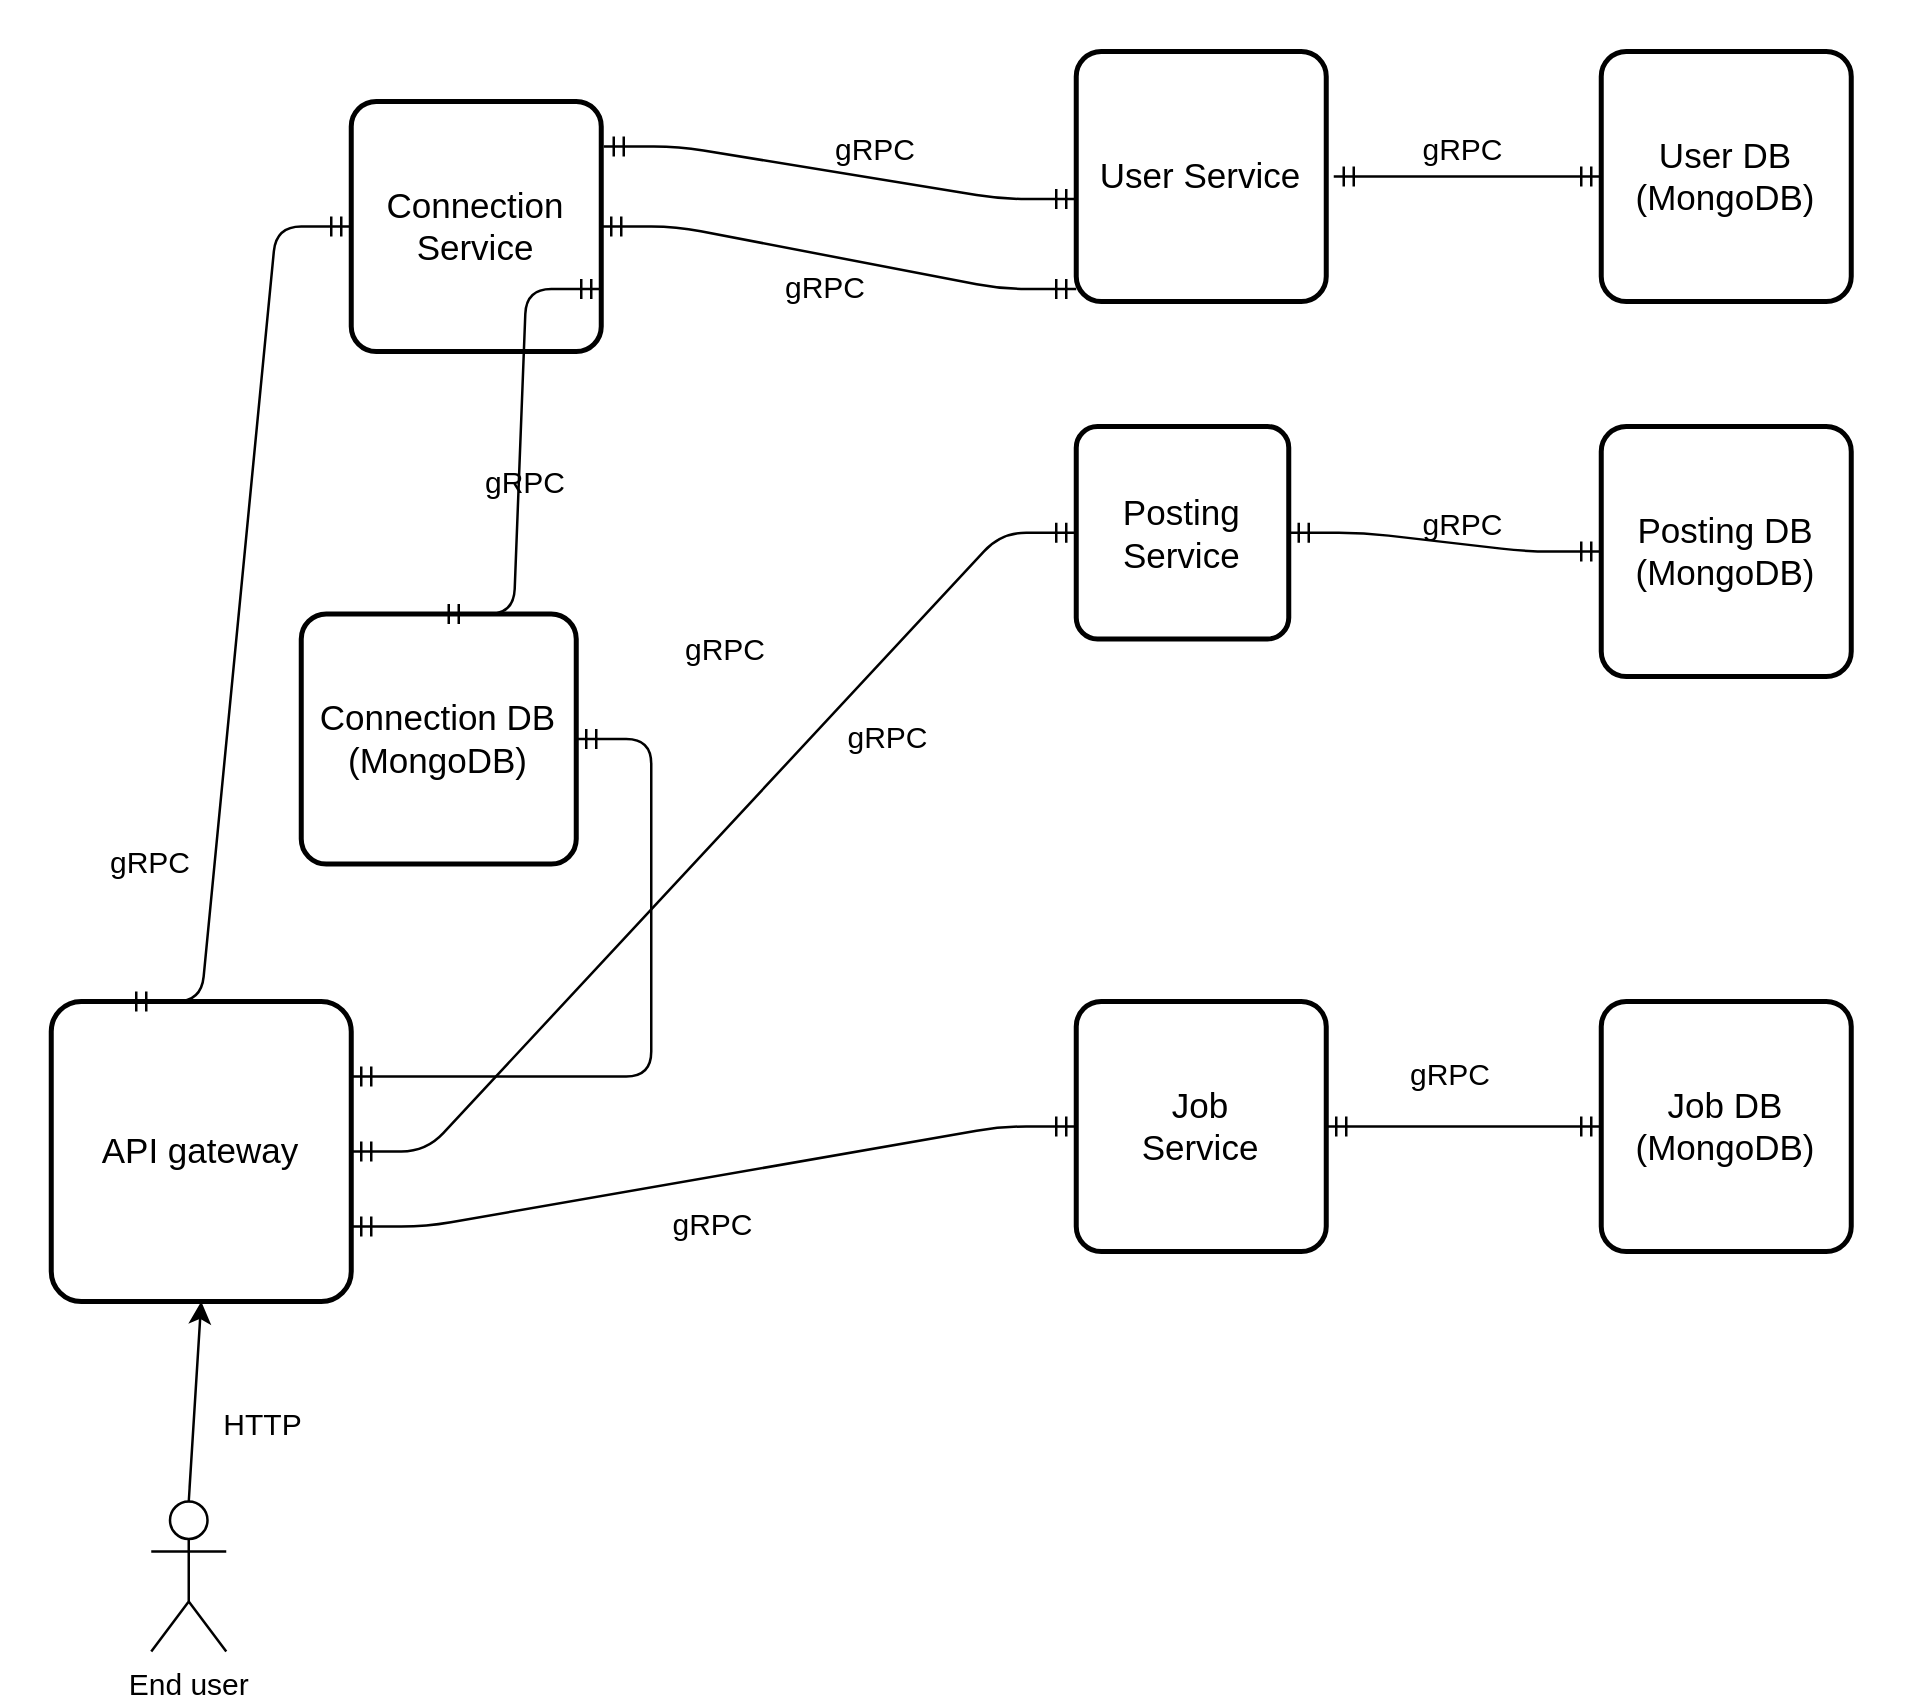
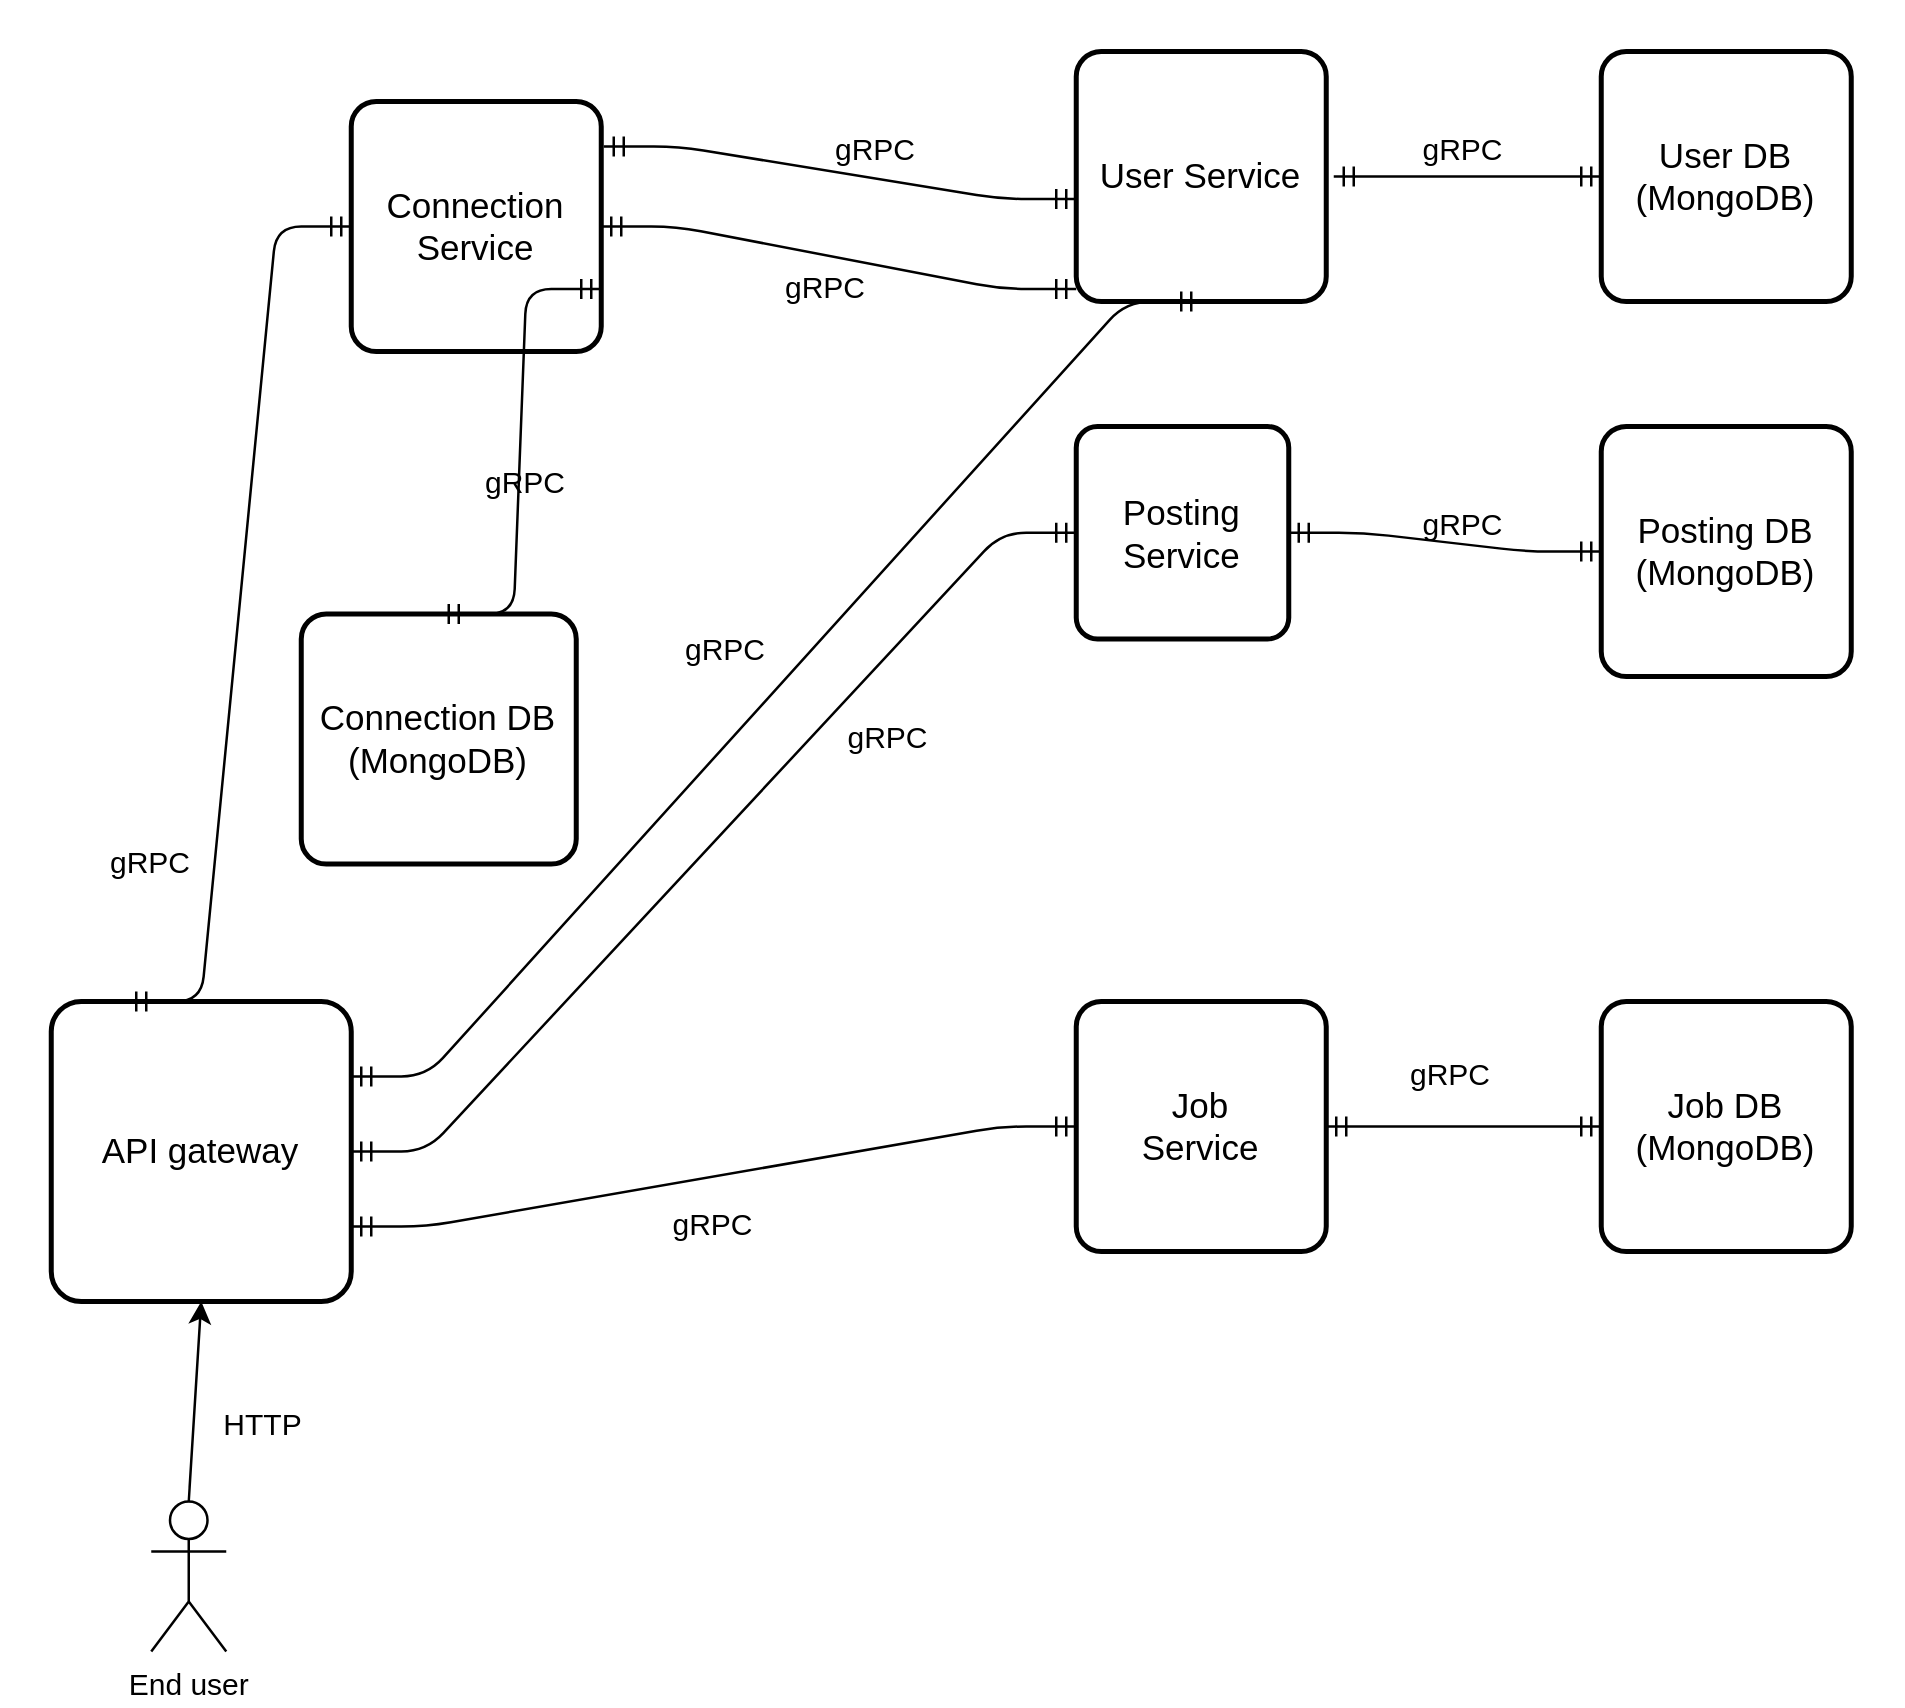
(649, 1064) -> (774, 691)
